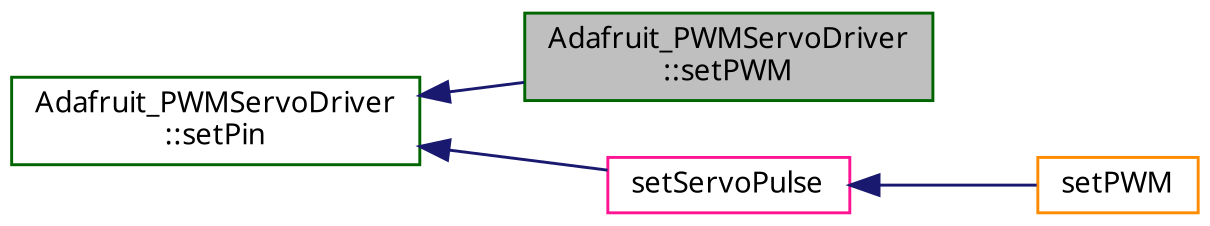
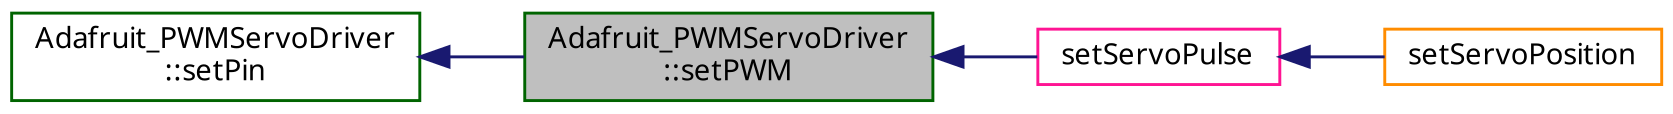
(528, 160) -> (1001, 57)
(1118, 185) -> (1523, 57)
